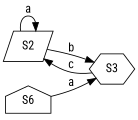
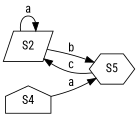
(112, 69) -> (112, 69)
(28, 101) -> (28, 101)
